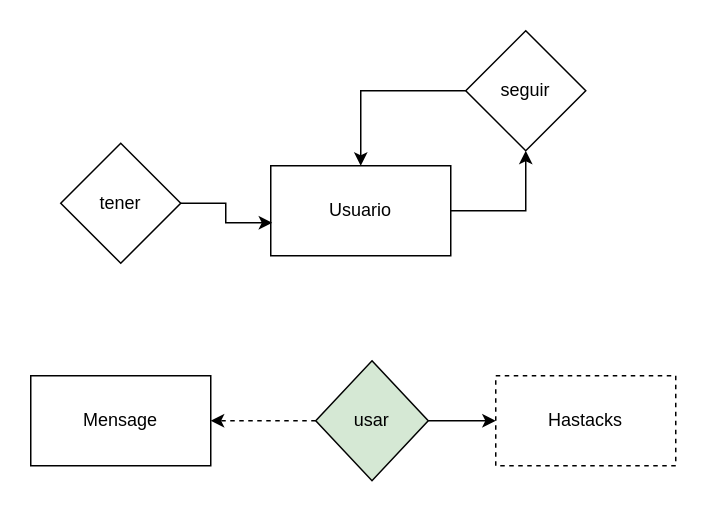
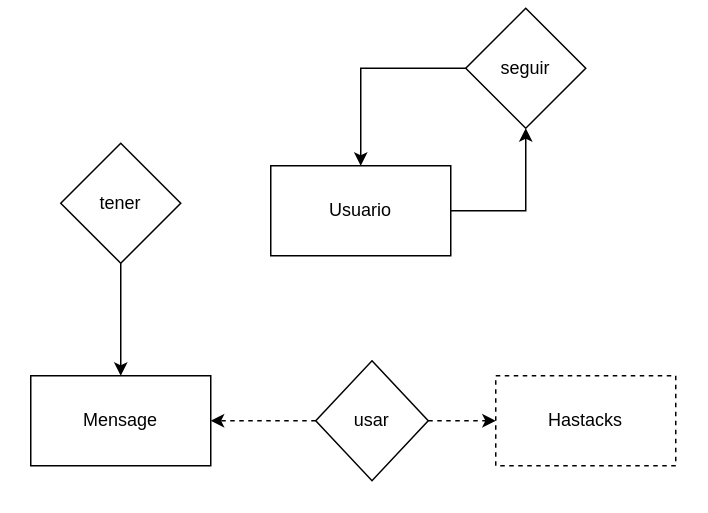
(526, 91) -> (526, 68)
(226, 208) -> none
none -> (121, 315)
(372, 421) -> (372, 421)
(456, 421) -> (456, 421)
